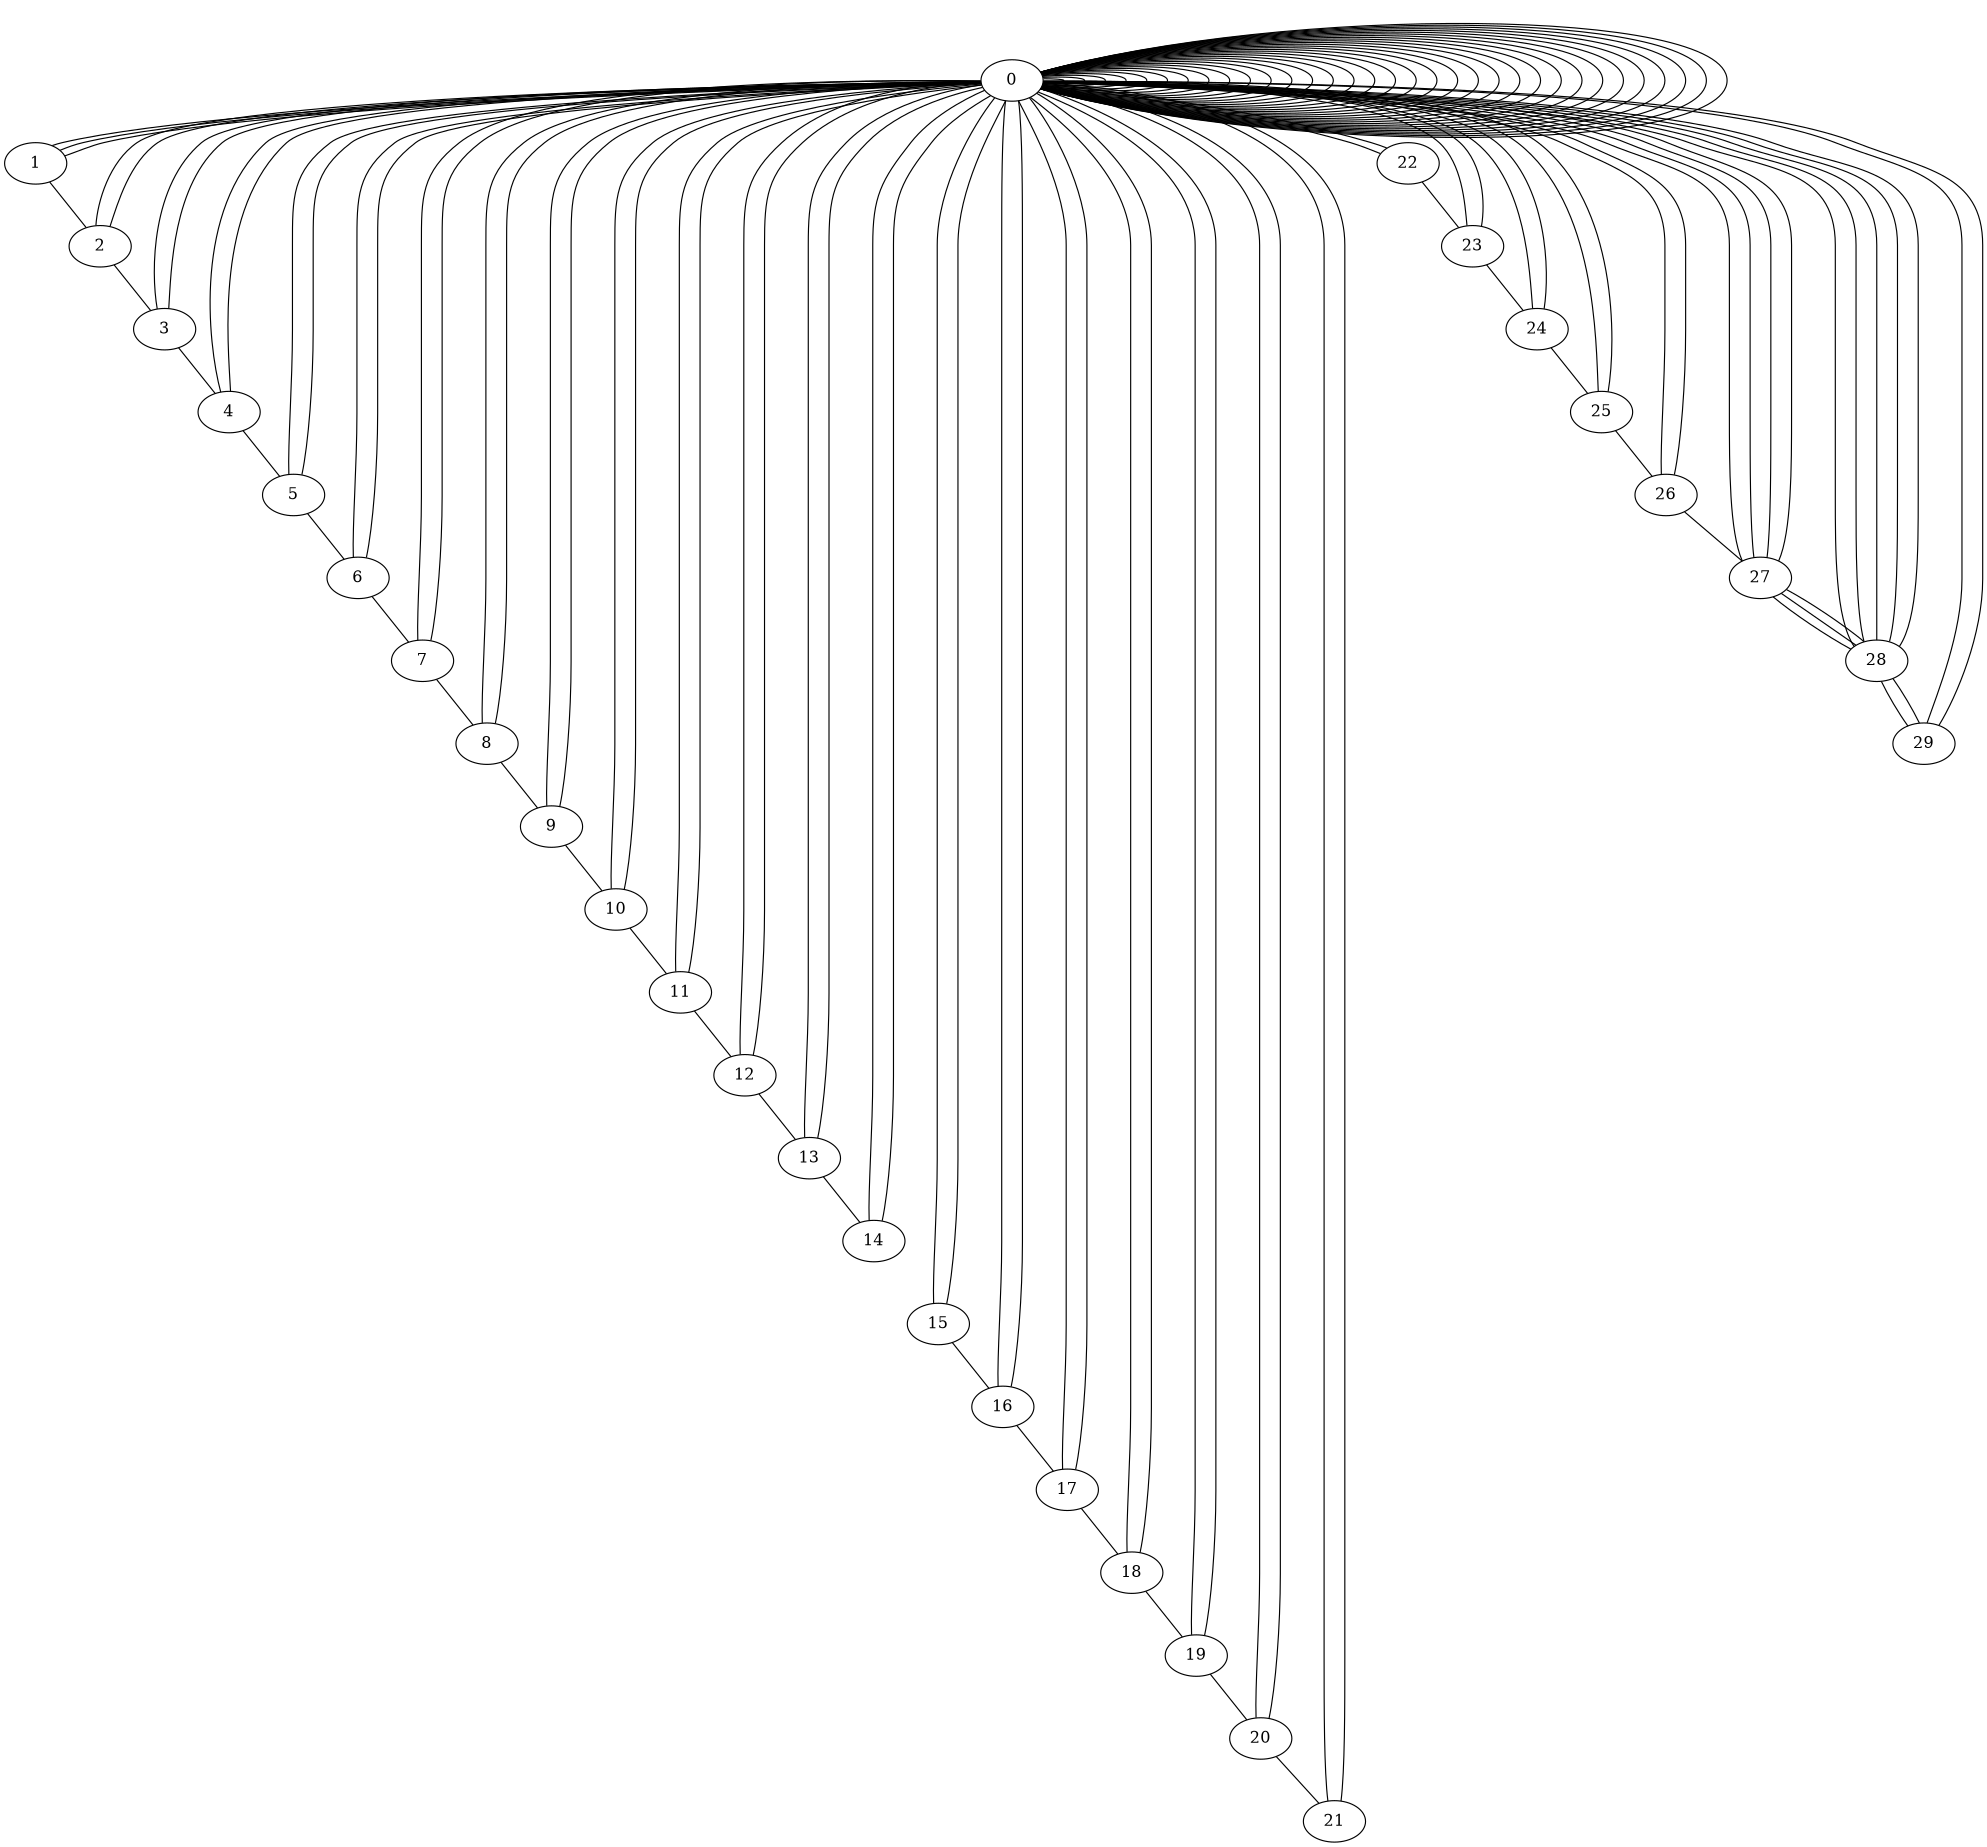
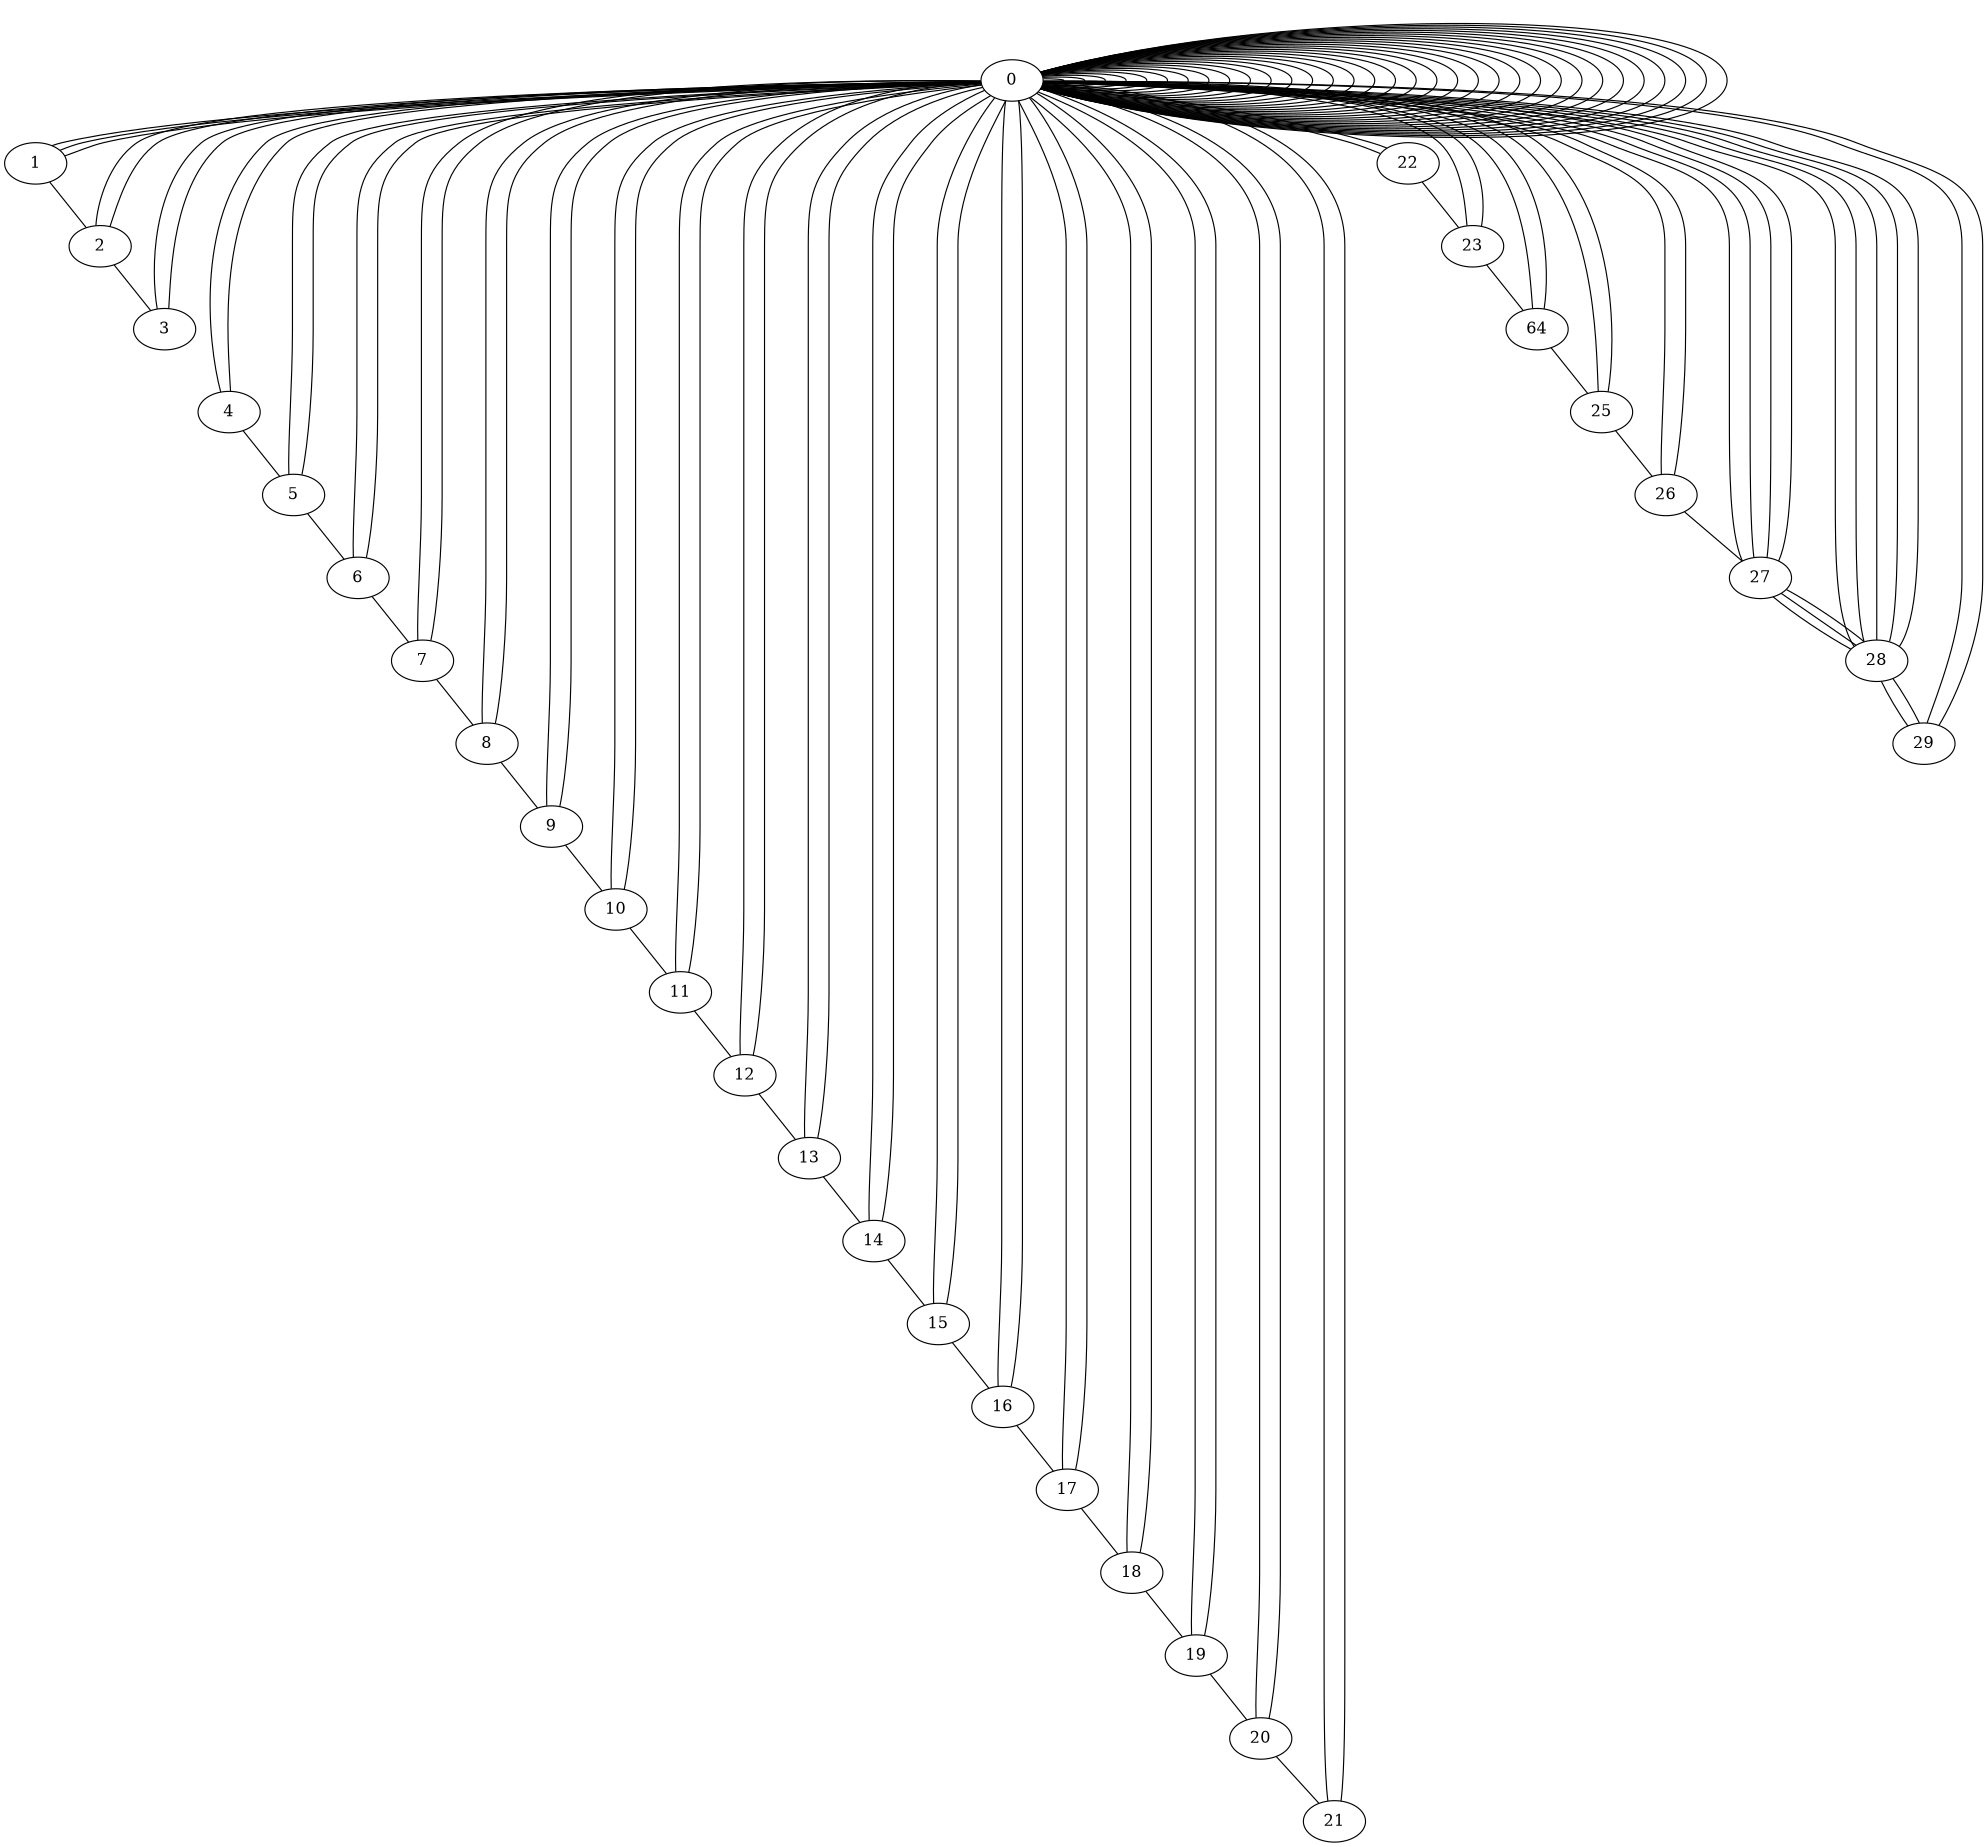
(1537, 329) -> (1537, 329)
(197, 371) -> none
none -> (906, 1283)
